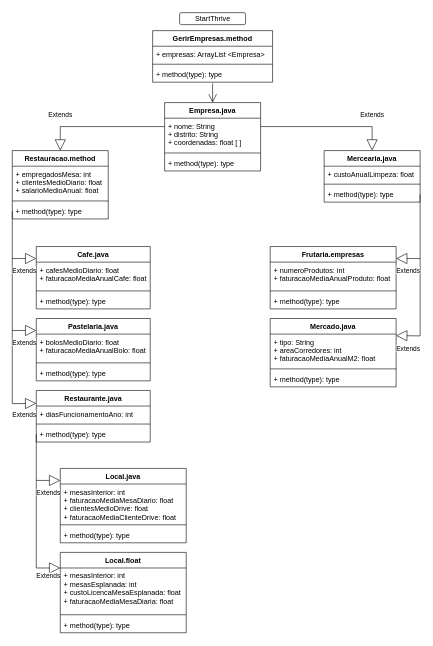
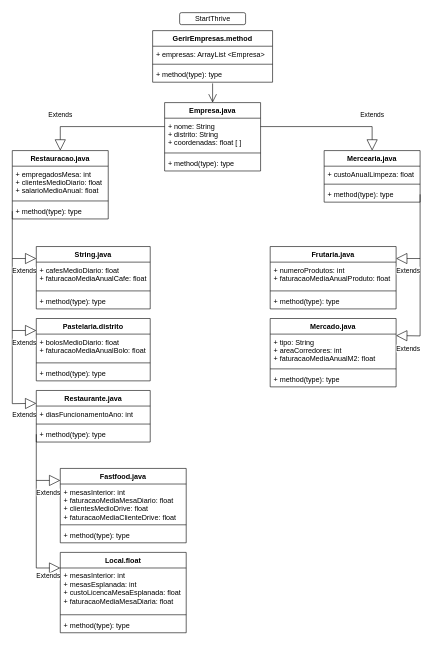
(60, 158) -> (60, 158)
(93, 254) -> (93, 254)
(333, 254) -> (333, 254)
(93, 326) -> (93, 326)
(123, 476) -> (123, 476)
